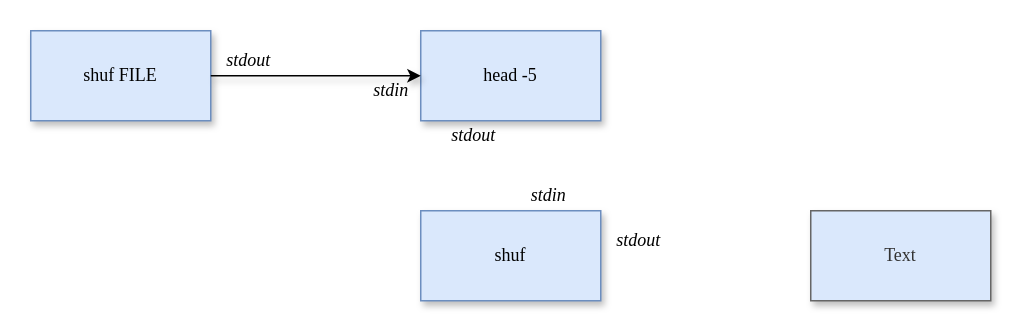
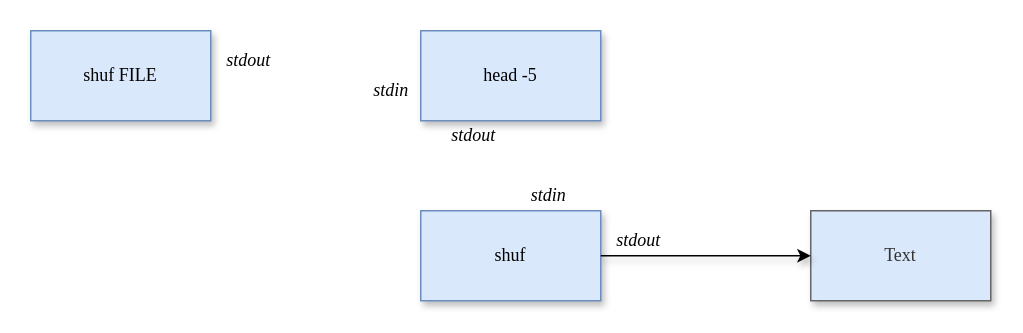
(311, 76) -> none
none -> (701, 256)
